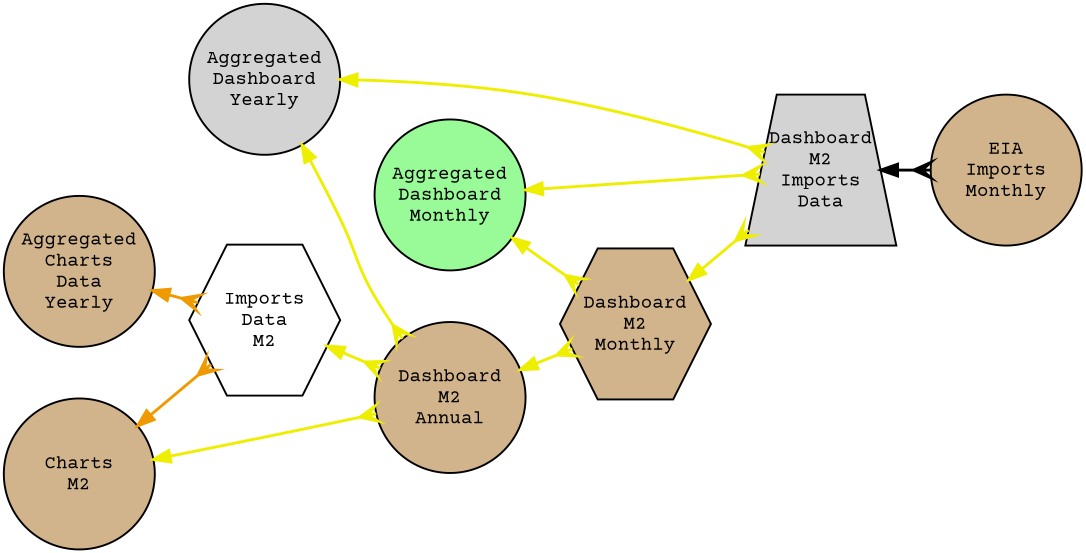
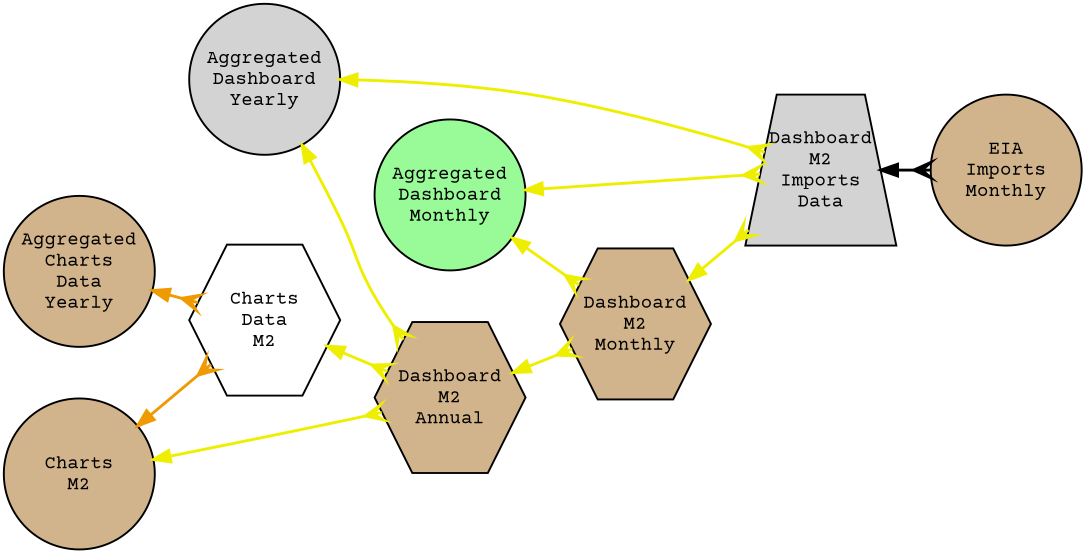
(265, 320) -> (265, 320)
(450, 398) -> (450, 398)
